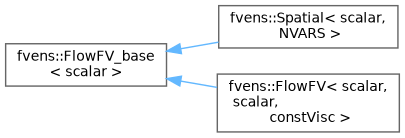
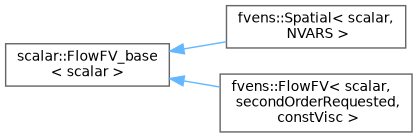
(86, 65) -> (87, 65)
(308, 103) -> (316, 103)
